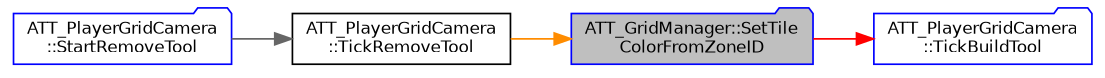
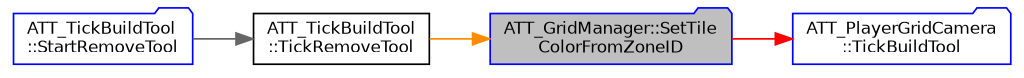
(123, 39) -> (103, 39)
(401, 39) -> (341, 39)
